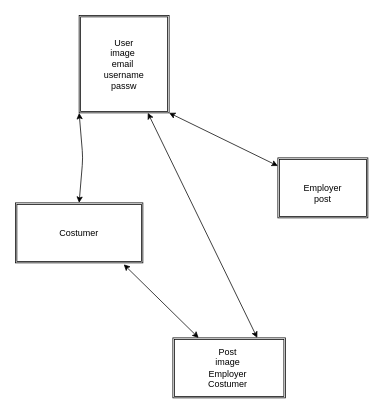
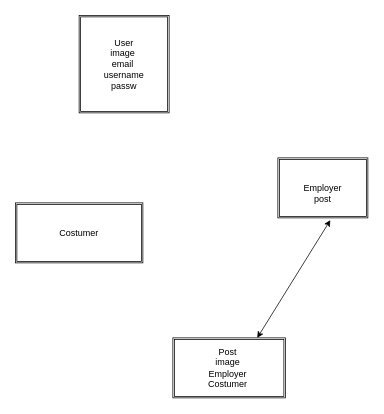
(223, 139) -> none
(83, 158) -> none
(203, 225) -> (294, 279)
(158, 298) -> none
